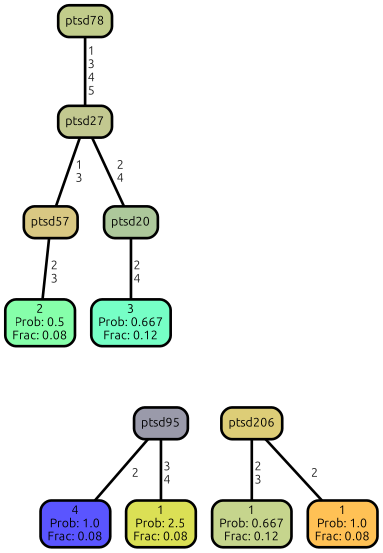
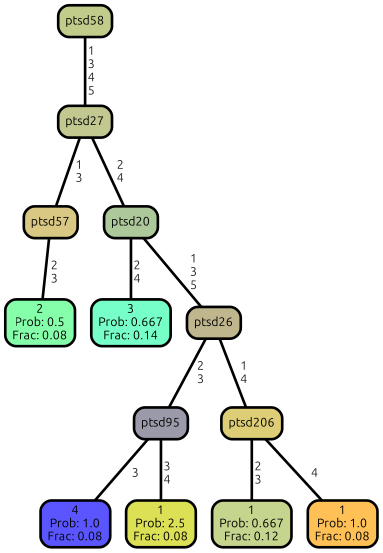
(85, 21) -> (85, 21)
(131, 323) -> (131, 323)
none -> (214, 323)
(134, 474) -> (134, 474)
(314, 474) -> (314, 474)
